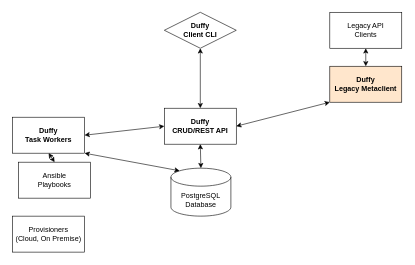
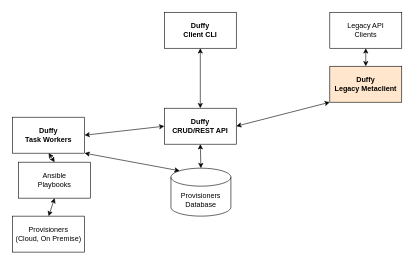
(200, 30) -> (200, 30)
(201, 200) -> (201, 200)
none -> (51, 208)
